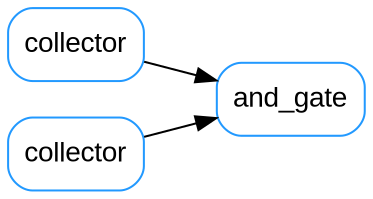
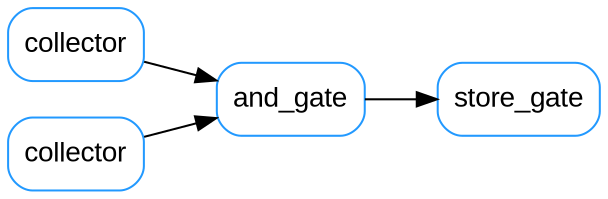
none -> (519, 99)
